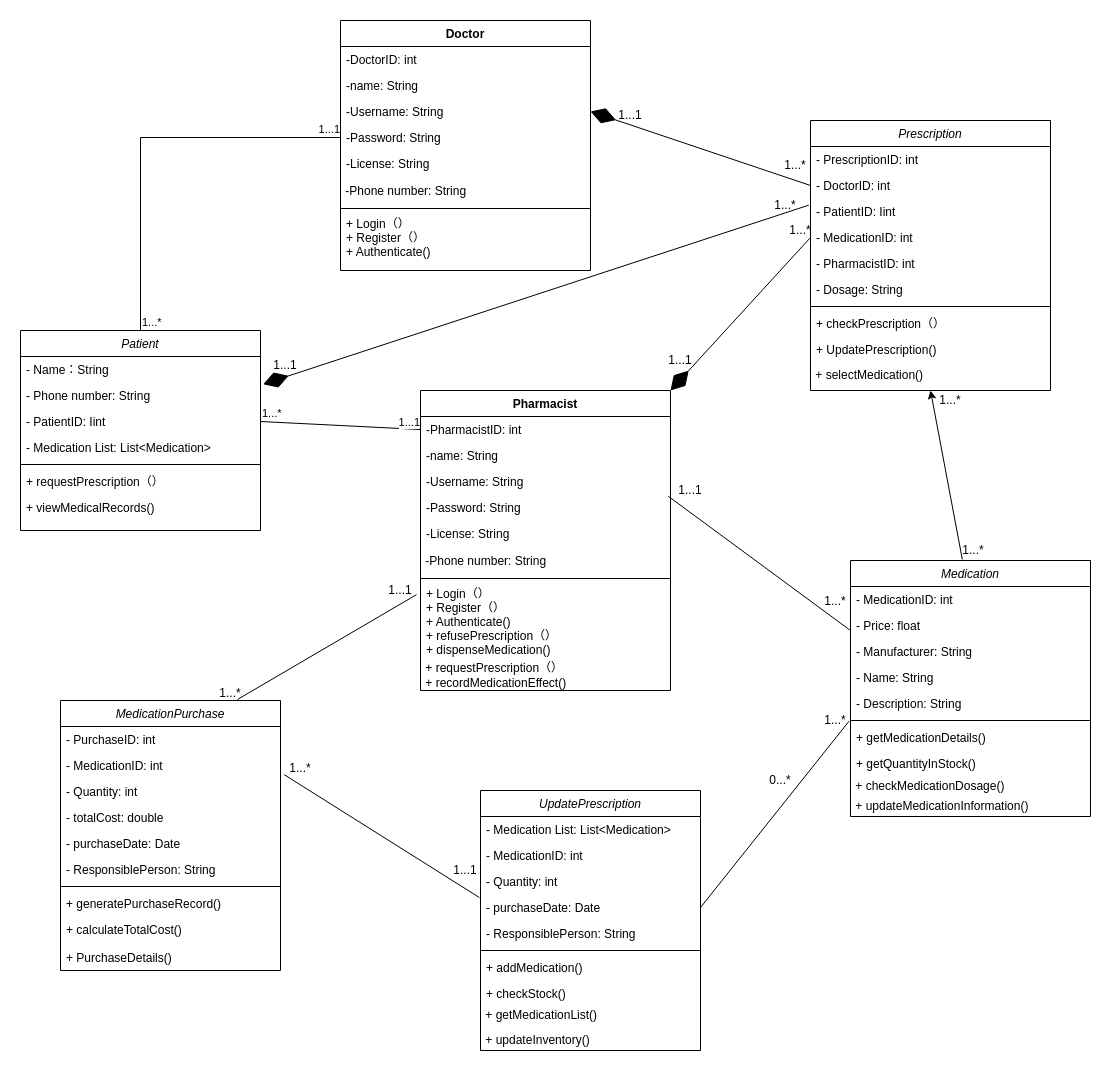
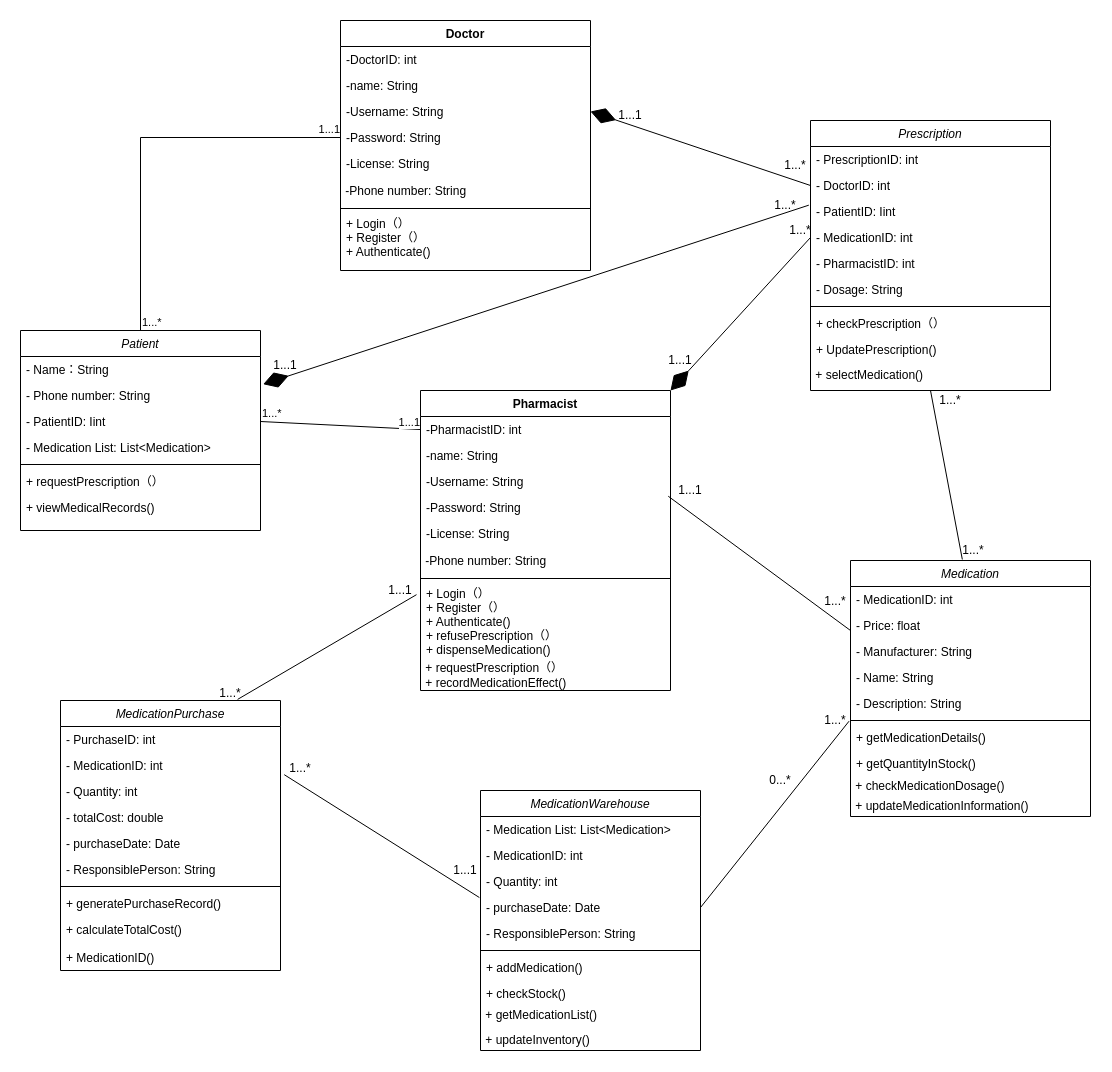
(932, 398) -> (932, 396)
(590, 804) -> (590, 804)
(135, 930) -> (135, 930)
